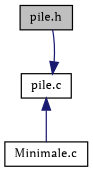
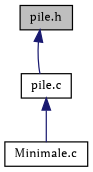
(54, 46) -> (38, 58)
